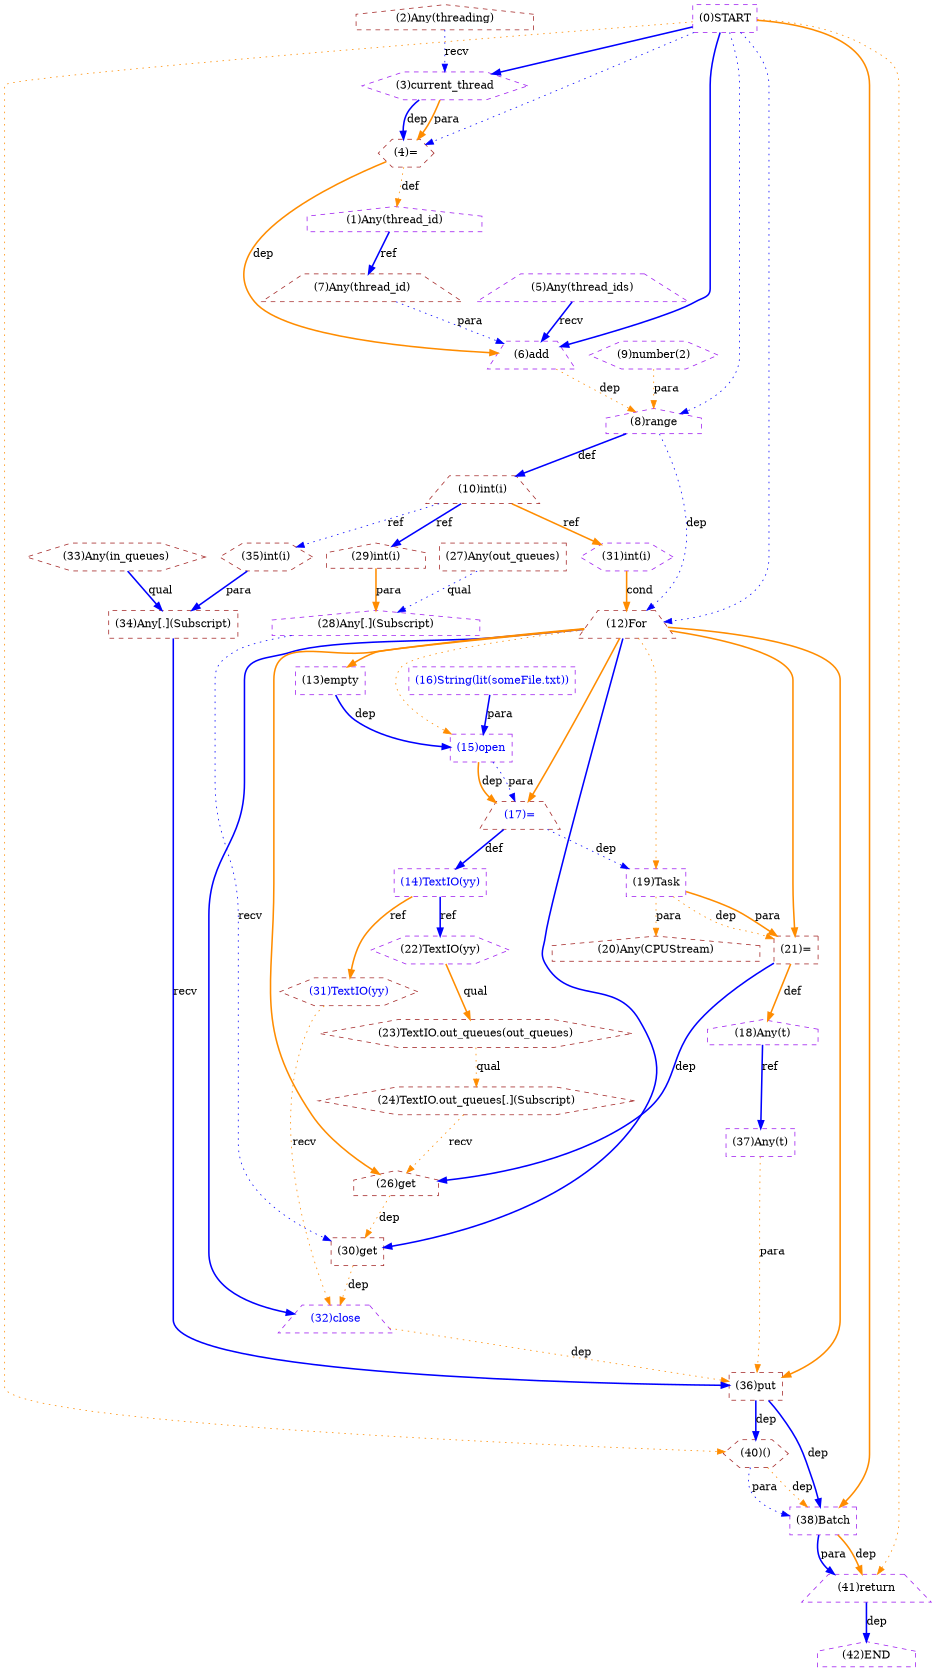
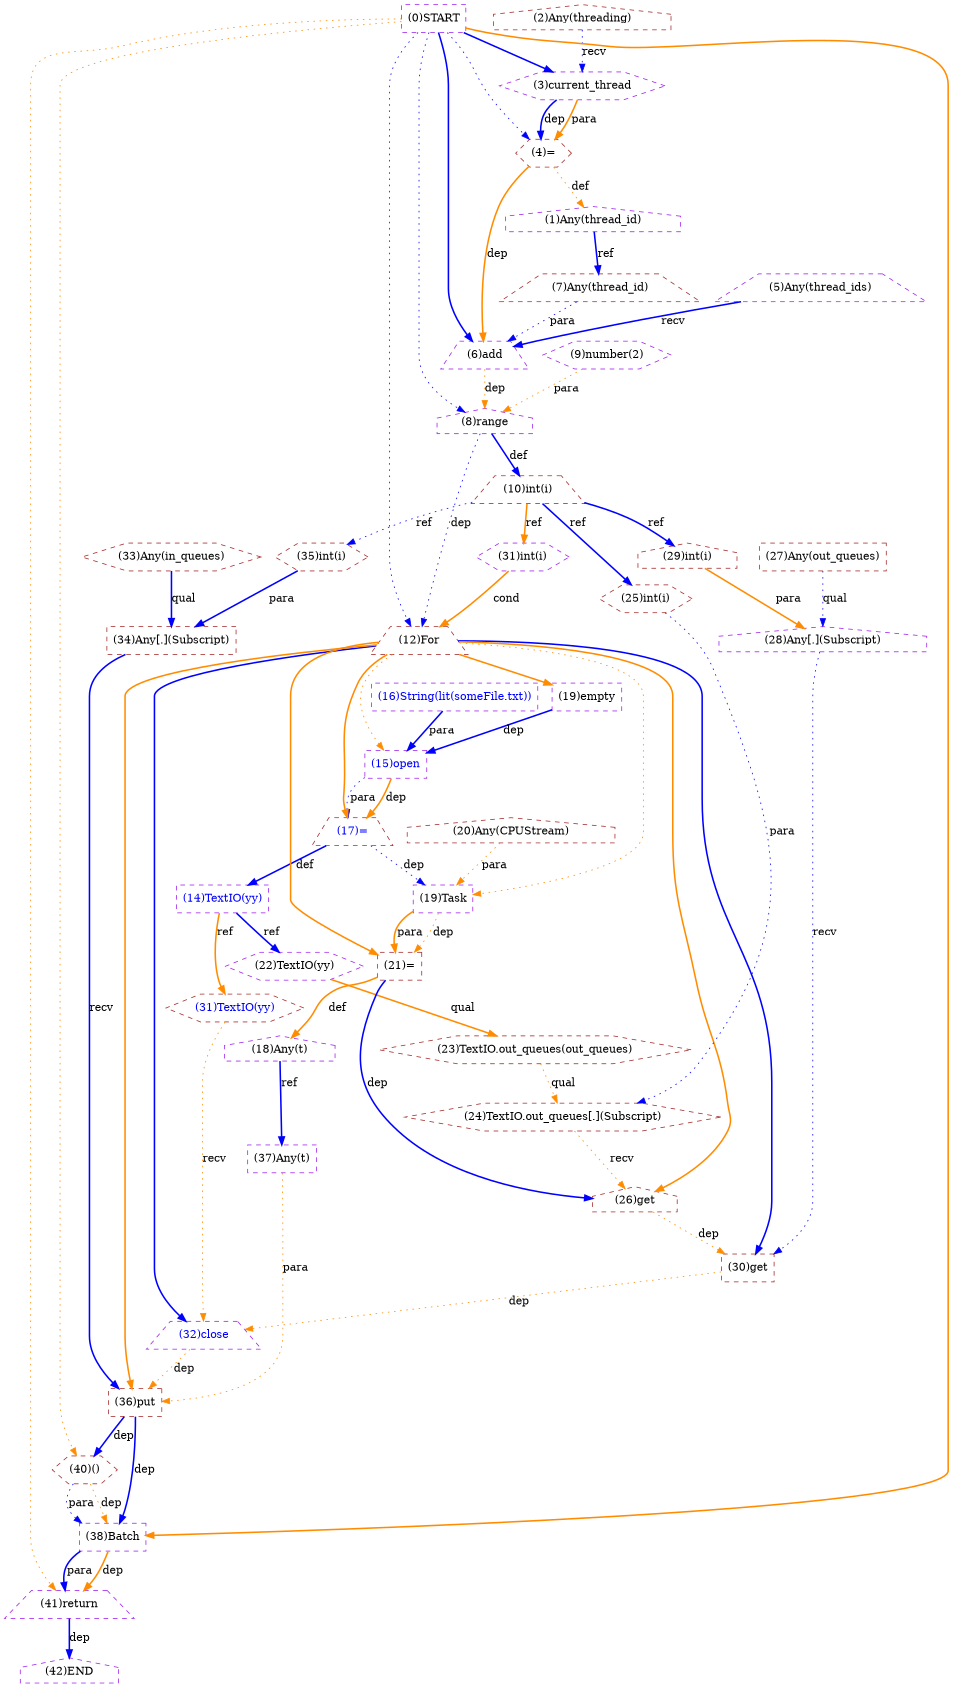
none -> (646, 599)
(330, 681) -> (587, 697)
(656, 912) -> (481, 861)
